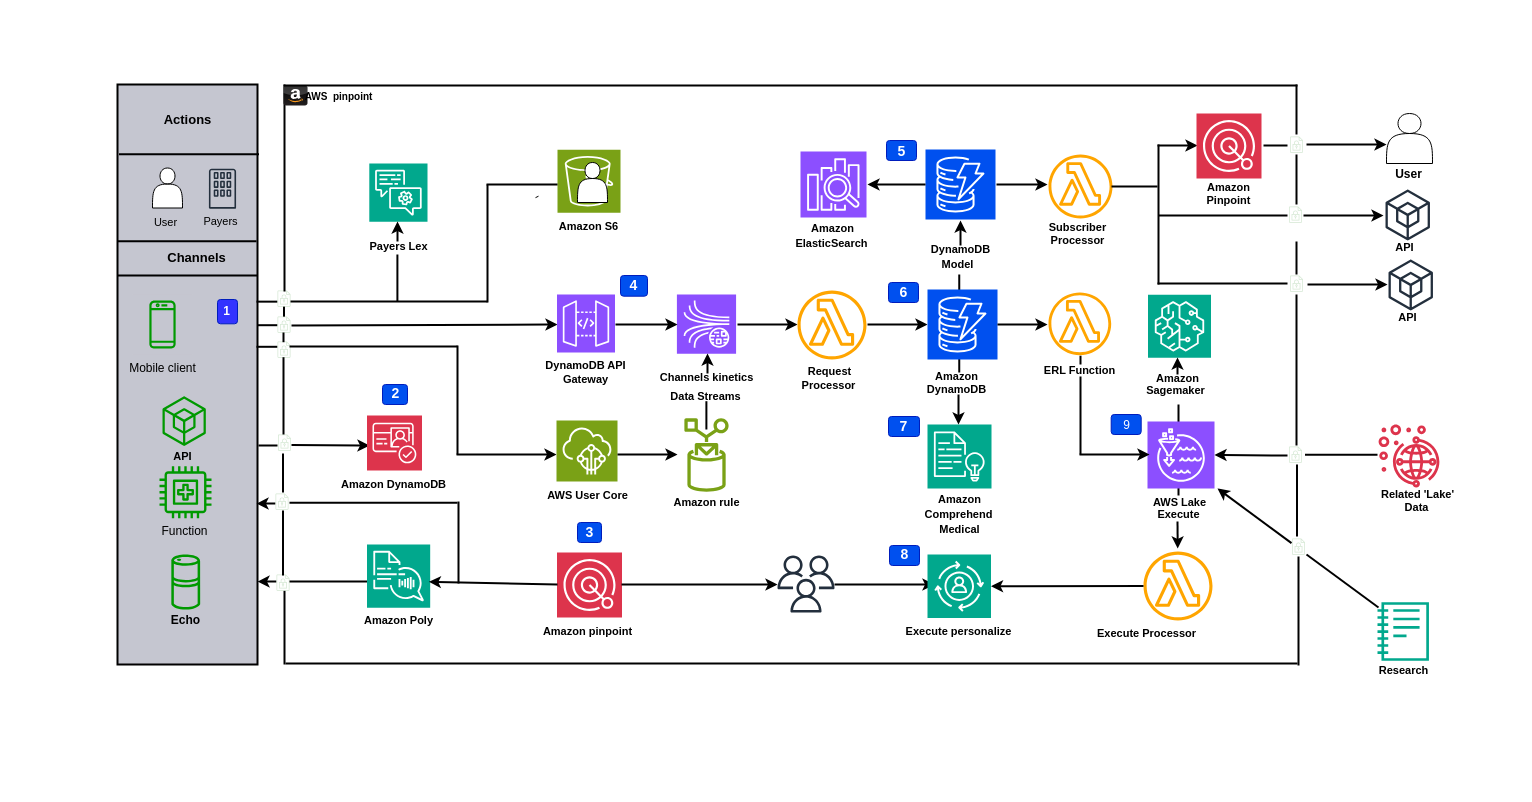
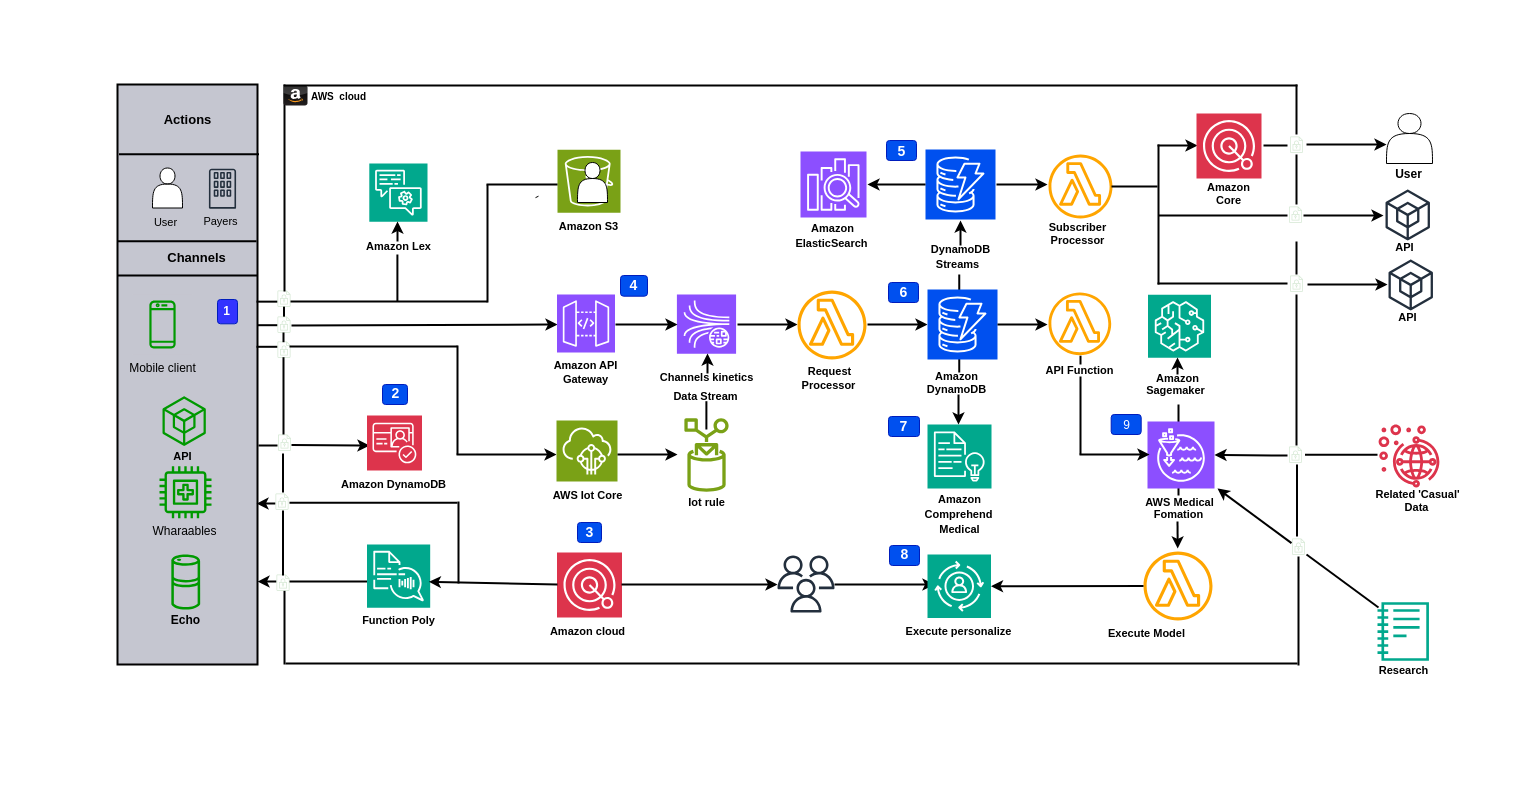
(339, 97) -> (339, 97)
(1229, 201) -> (1229, 201)
(589, 227) -> (589, 227)
(399, 246) -> (399, 246)
(958, 265) -> (958, 265)
(586, 366) -> (586, 366)
(1080, 371) -> (1080, 371)
(706, 397) -> (706, 397)
(1418, 495) -> (1418, 495)
(588, 496) -> (588, 496)
(707, 503) -> (707, 503)
(1180, 503) -> (1180, 503)
(1179, 515) -> (1179, 515)
(185, 532) -> (185, 532)
(399, 621) -> (399, 621)
(588, 632) -> (588, 632)
(1147, 634) -> (1147, 634)
